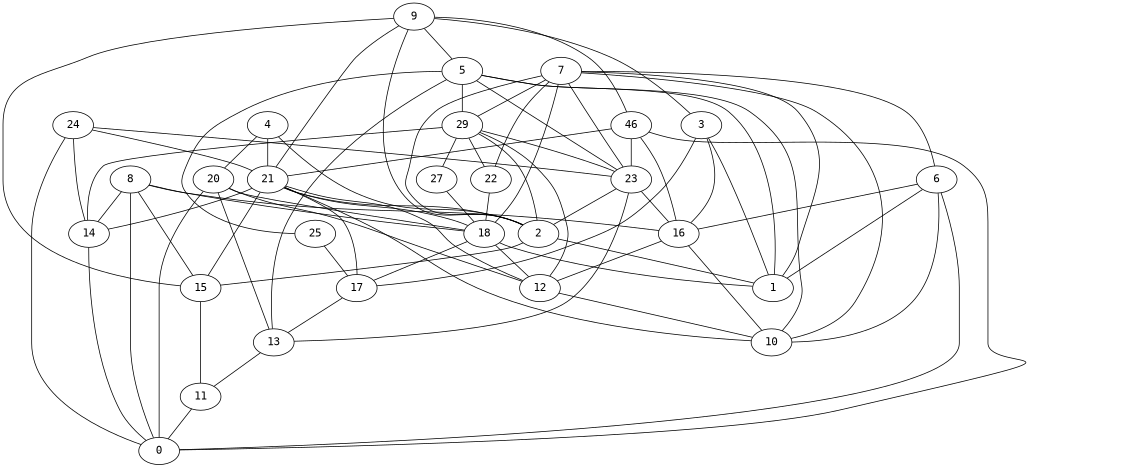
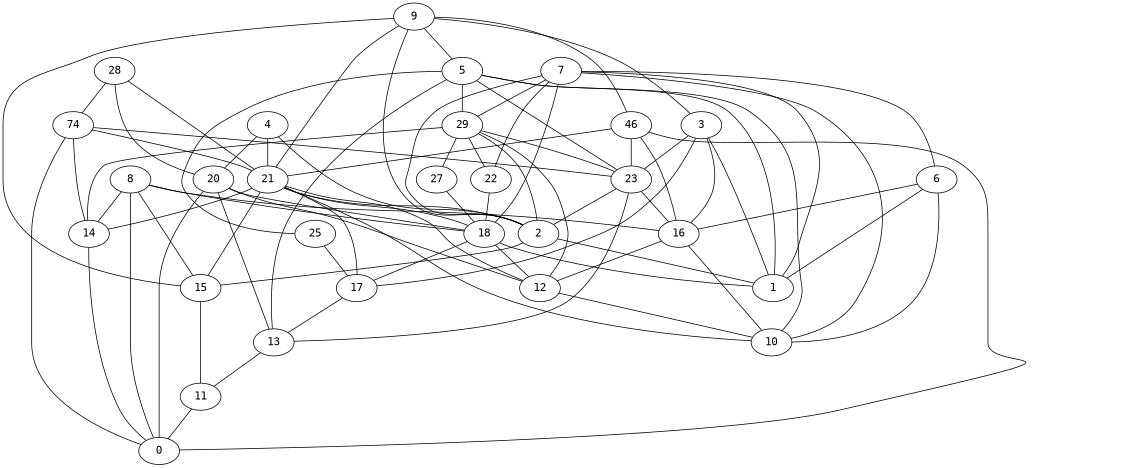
none -> (115, 71)
(73, 125) -> (73, 125)
(595, 126) -> (666, 152)
(653, 422) -> none
